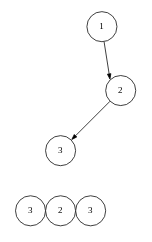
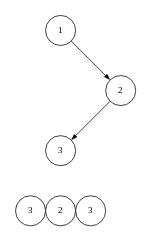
(102, 27) -> (60, 30)
